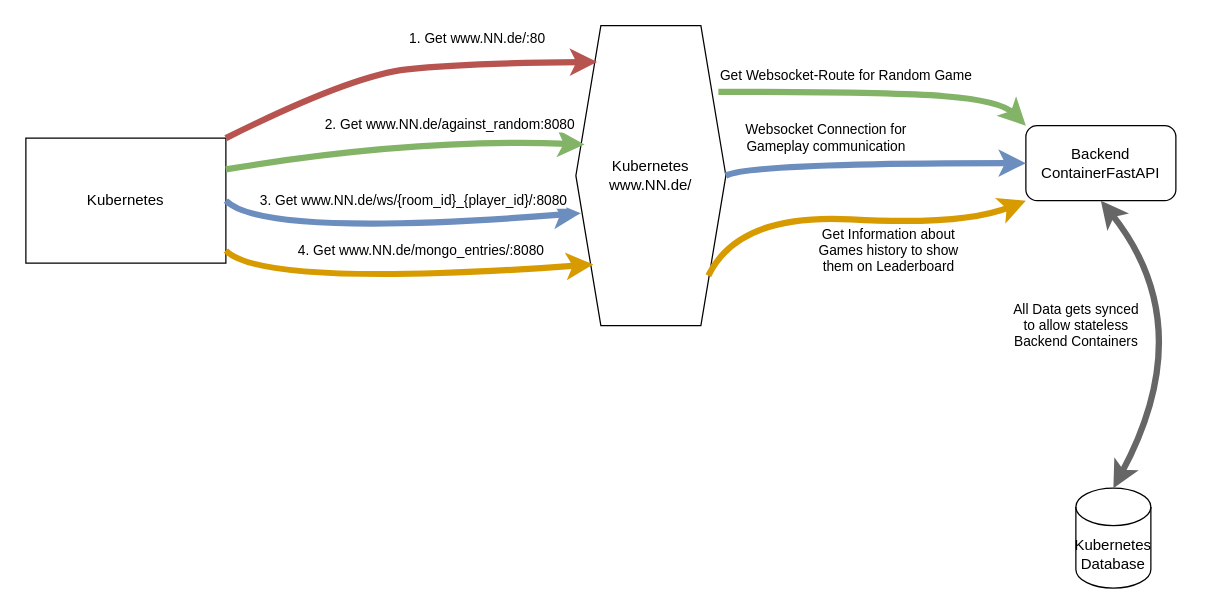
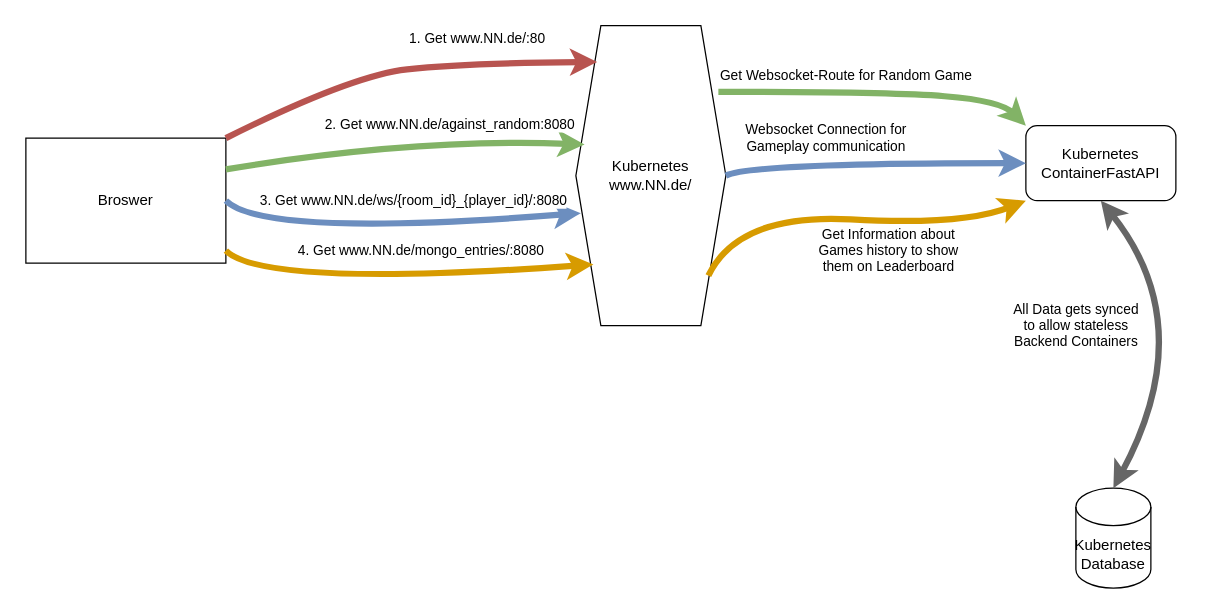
(1101, 163) -> (1101, 163)
(126, 201) -> (126, 201)
